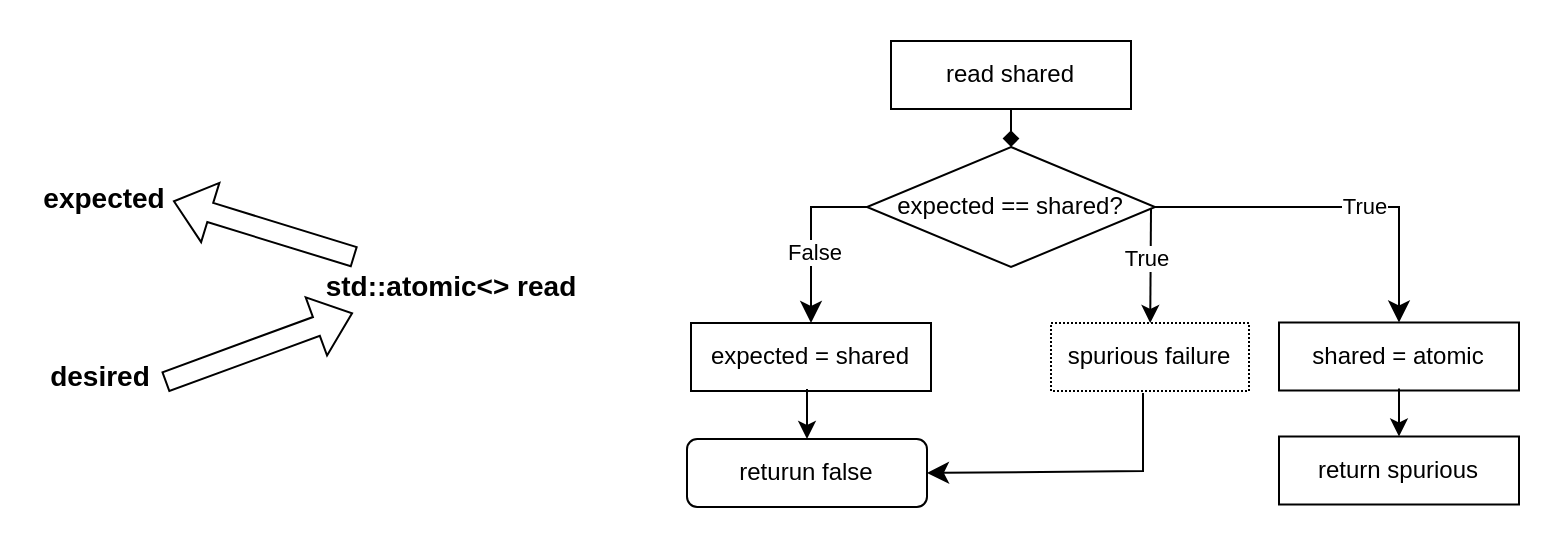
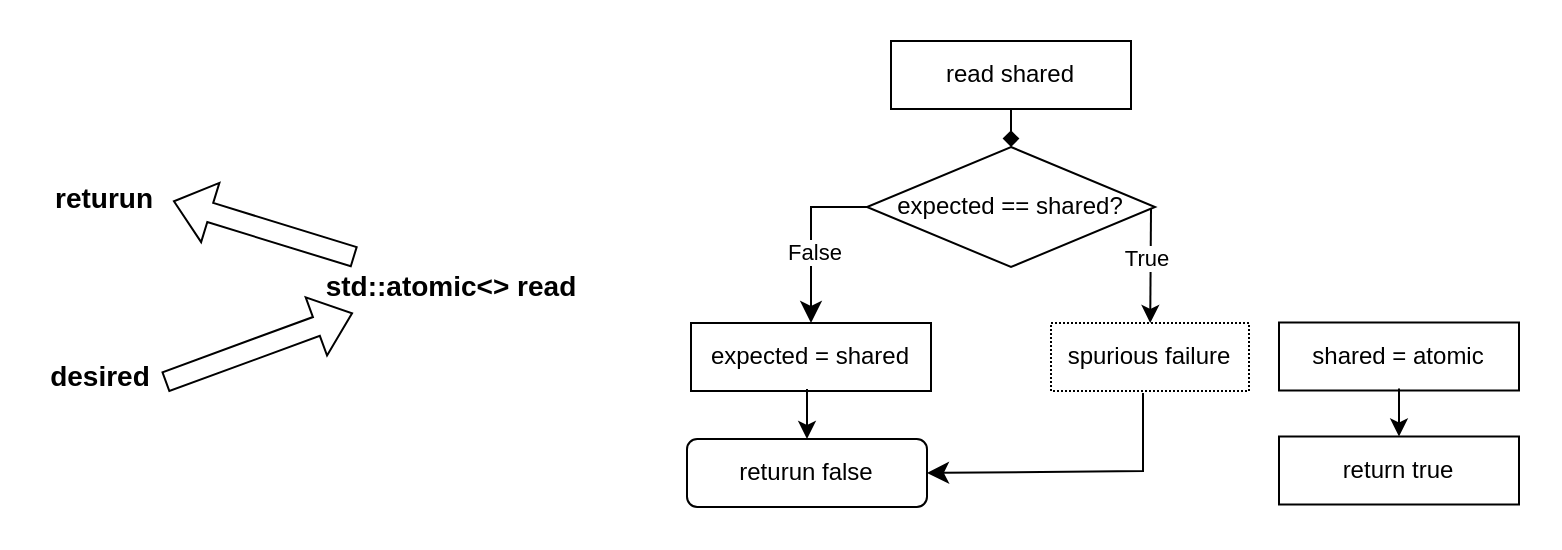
(105, 199) -> (105, 199)
(1326, 207) -> none
(1399, 471) -> (1399, 471)
